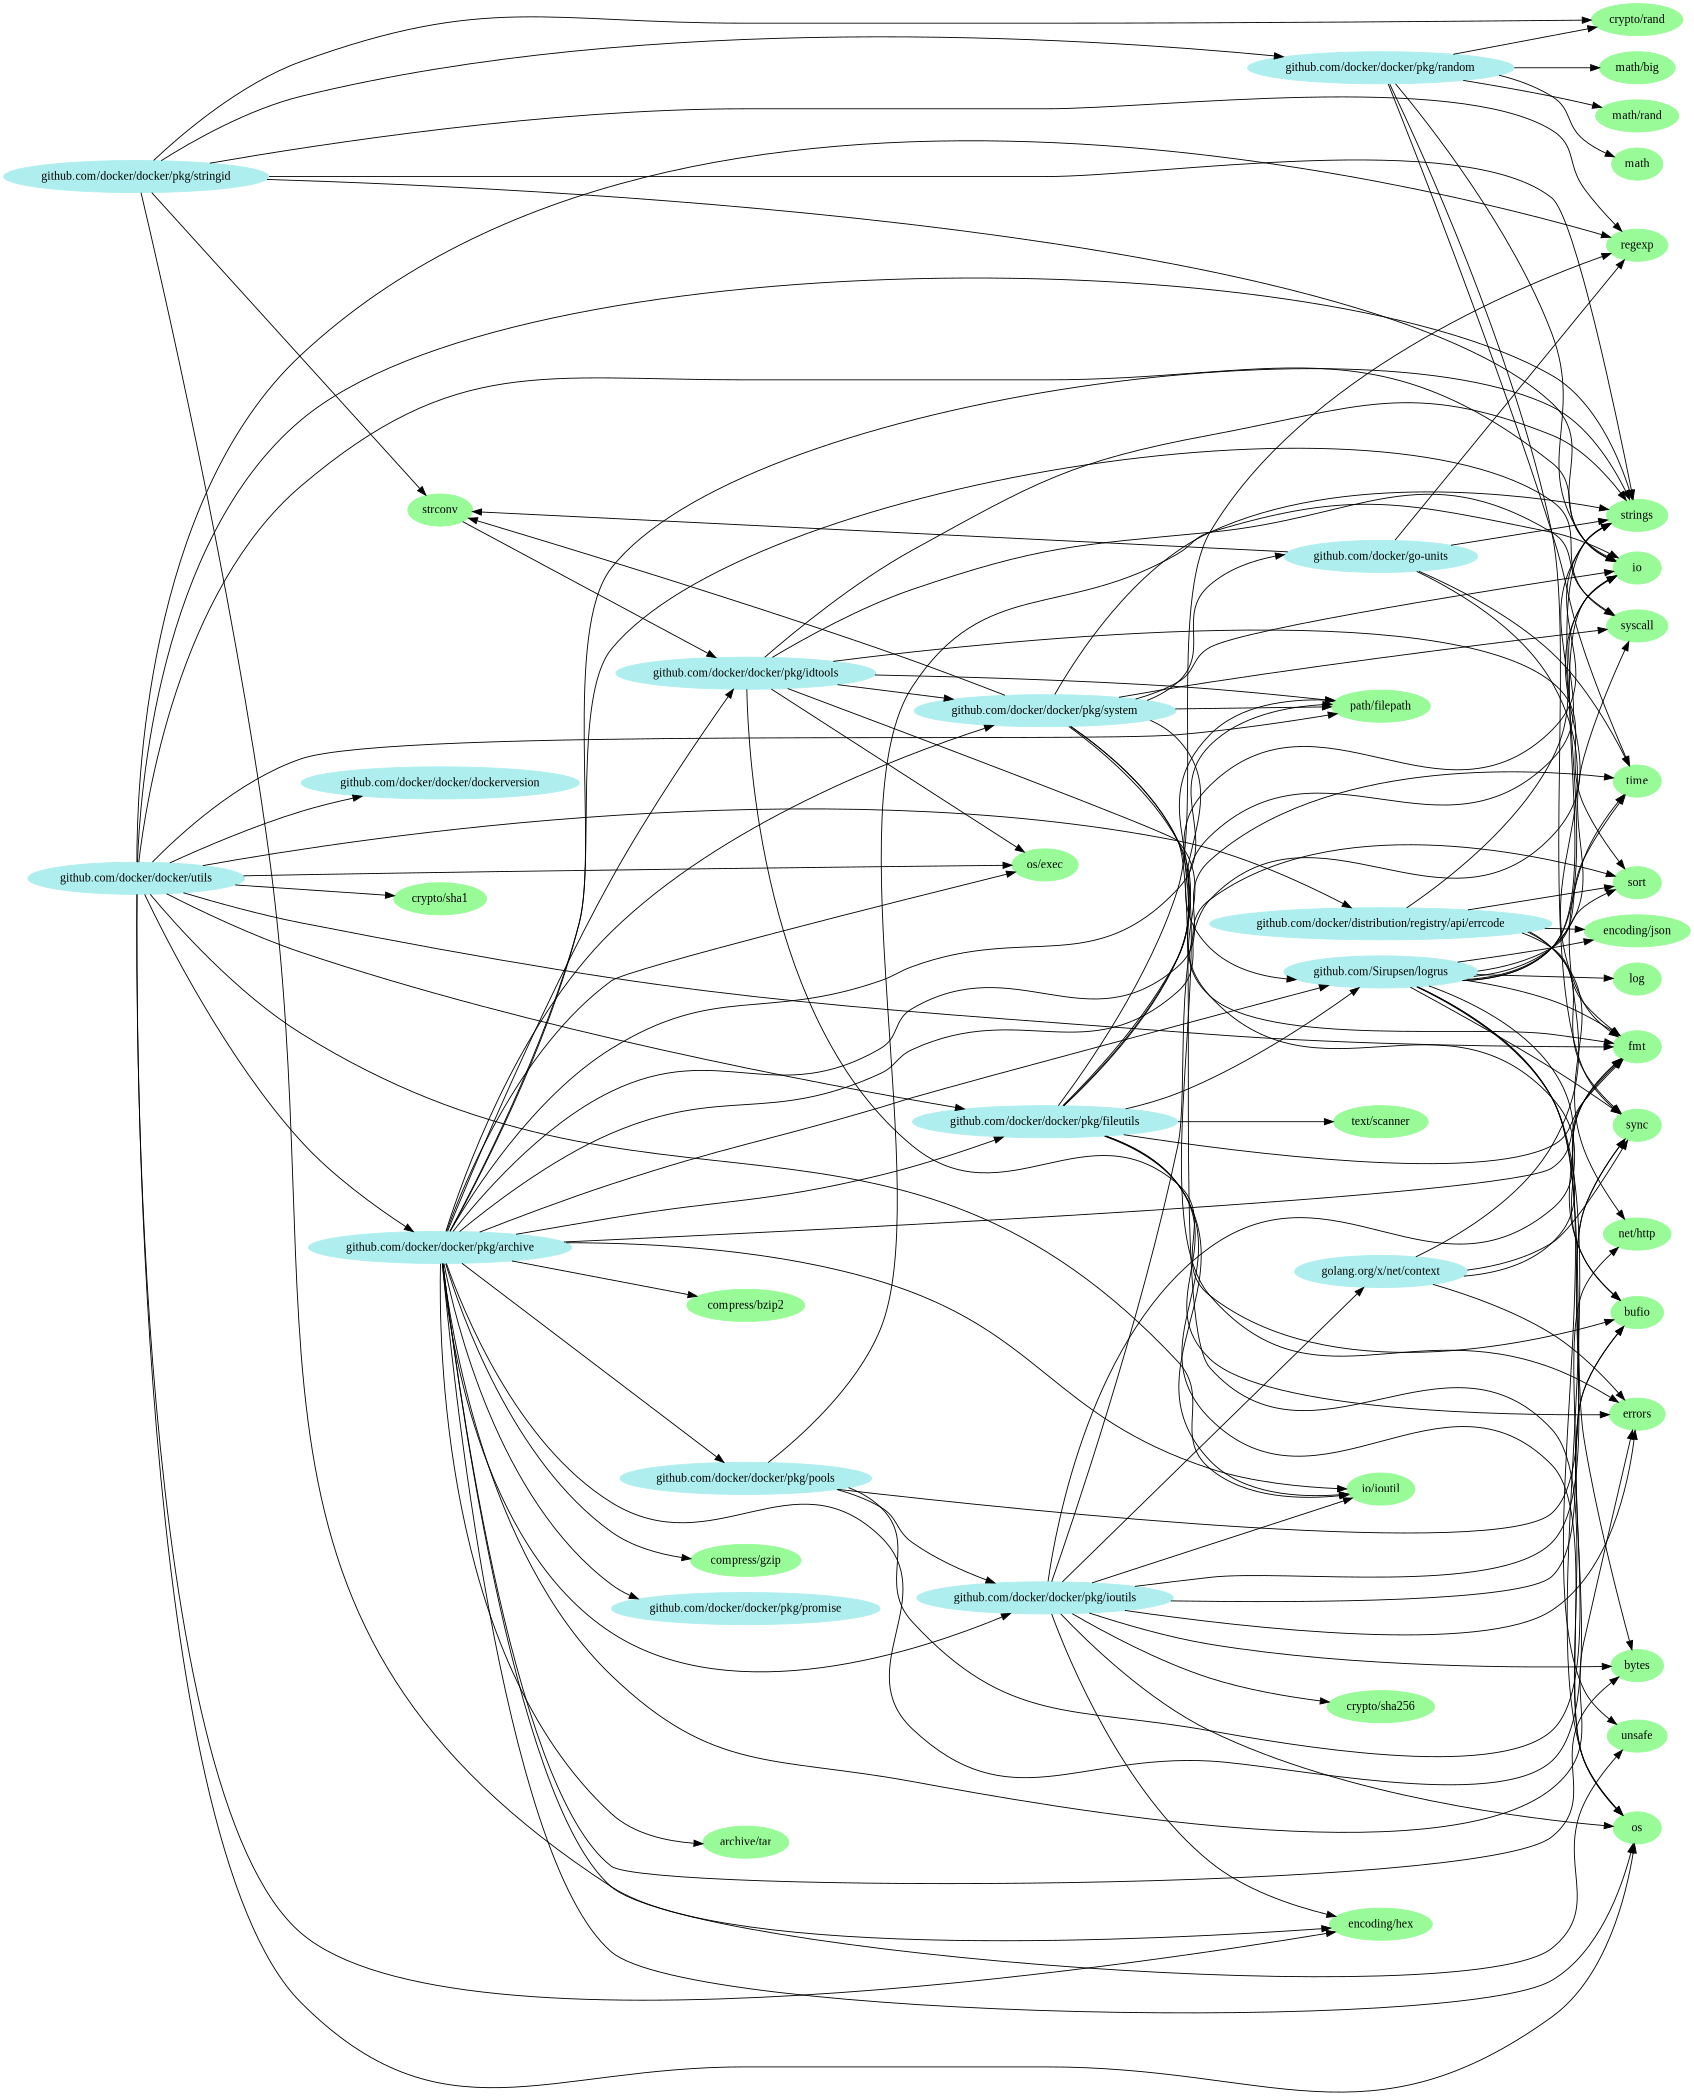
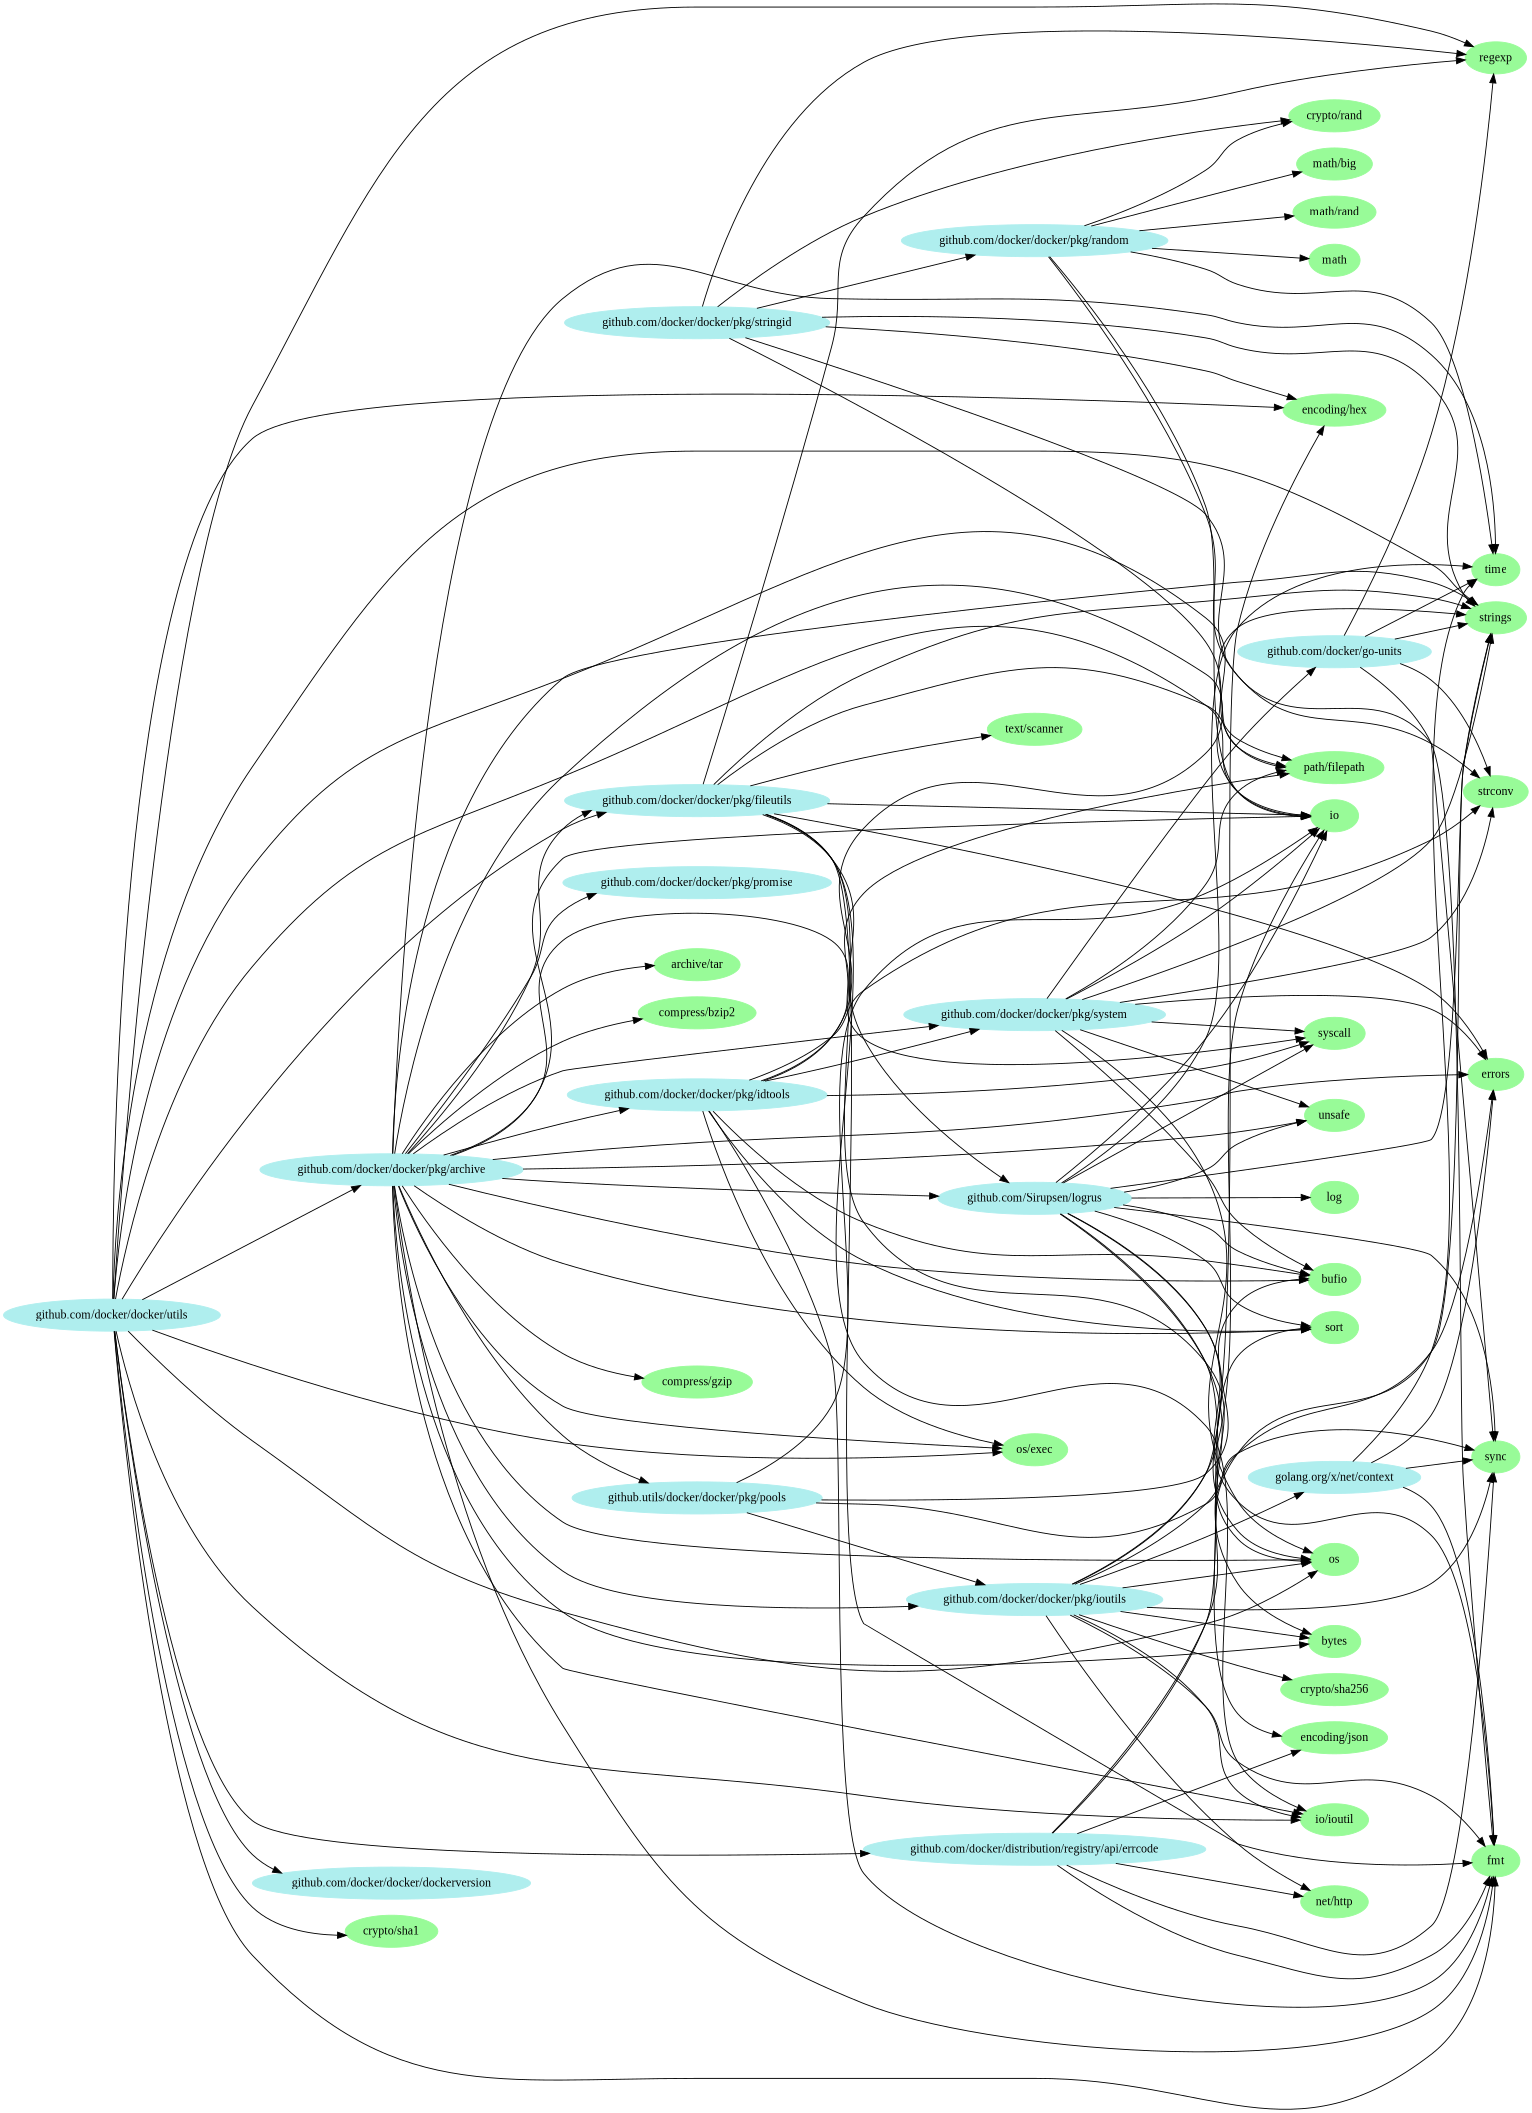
(585, 587) -> (1093, 906)
(1199, 810) -> (1174, 1061)
none -> (754, 836)
(746, 1478) -> (697, 1498)
